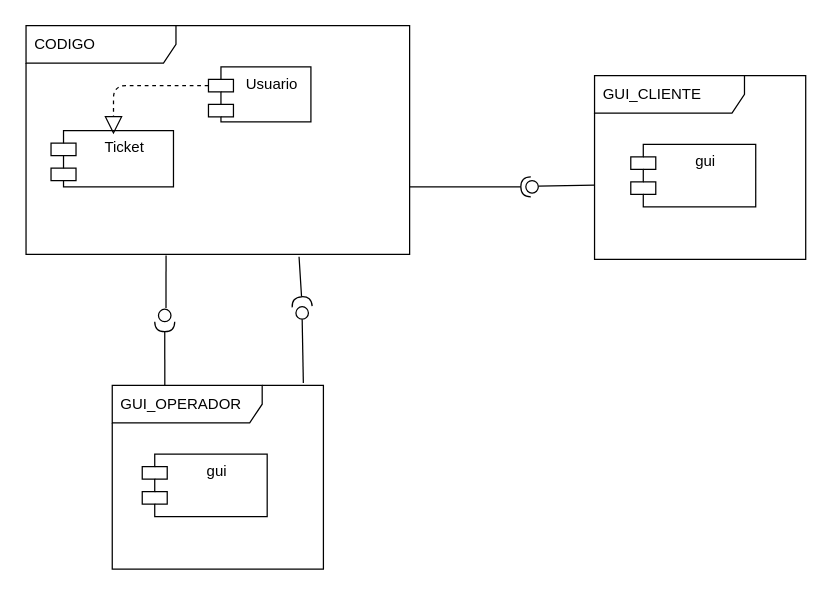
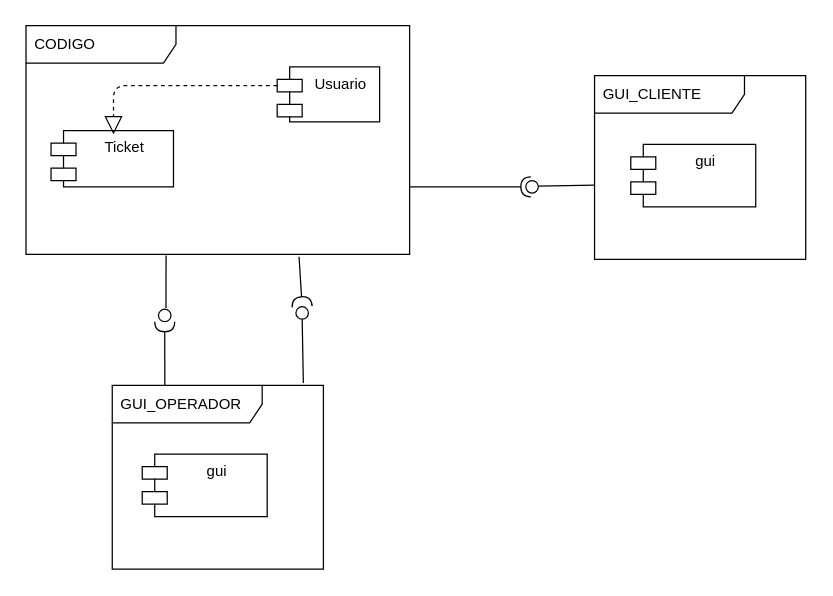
(259, 94) -> (328, 94)
